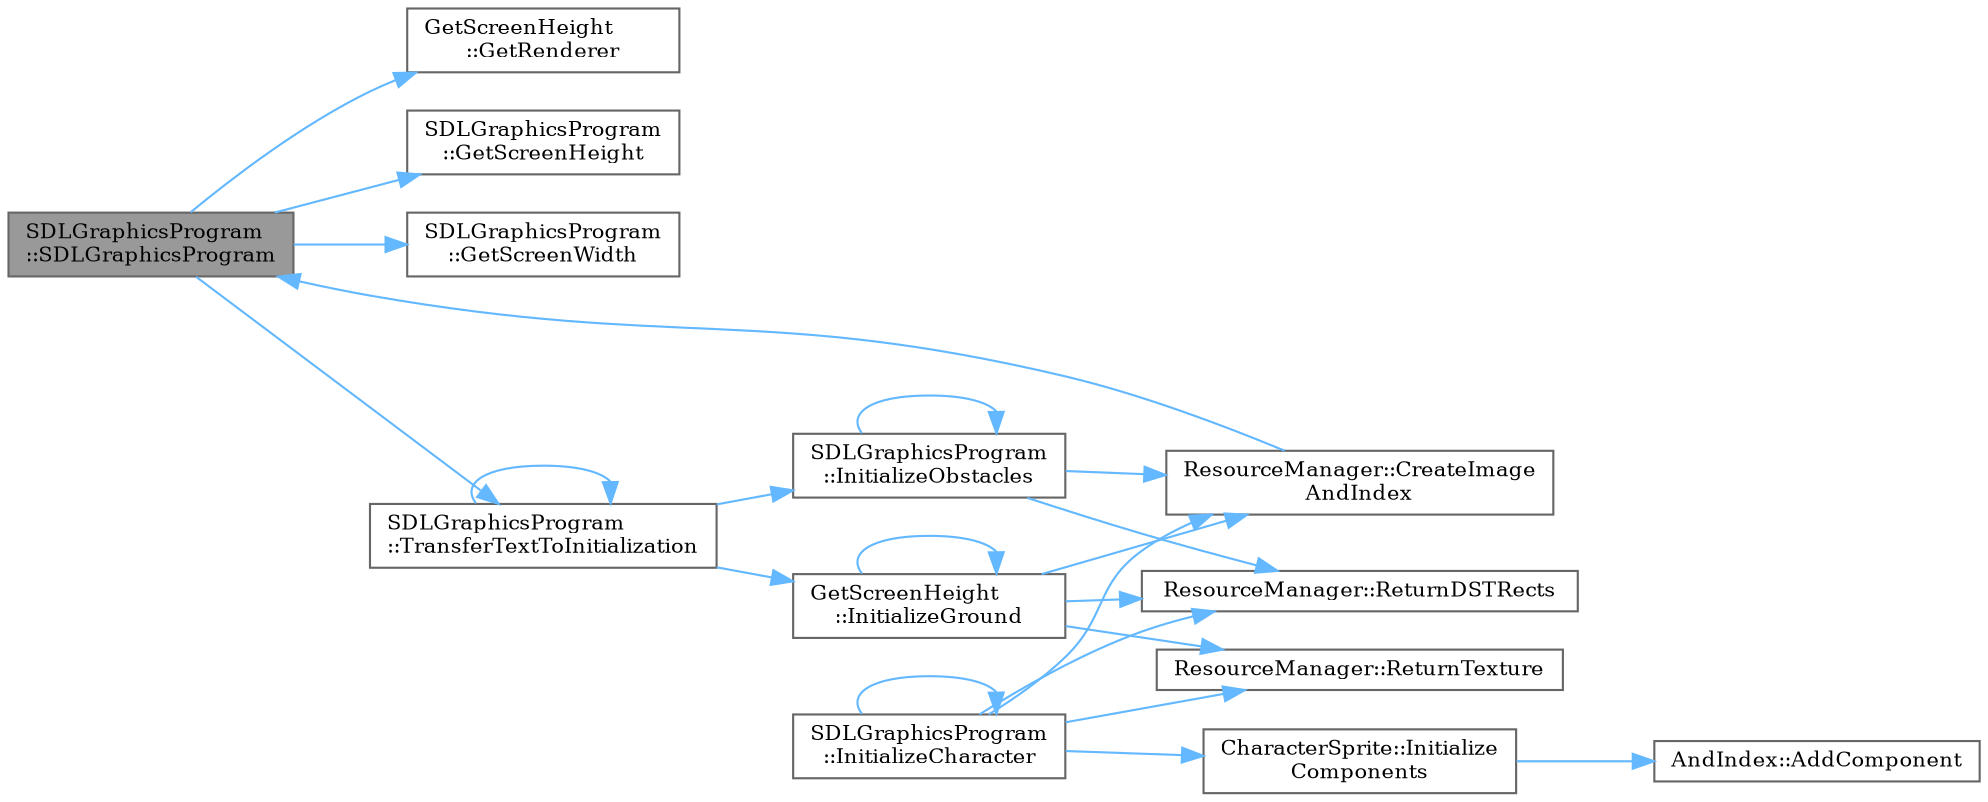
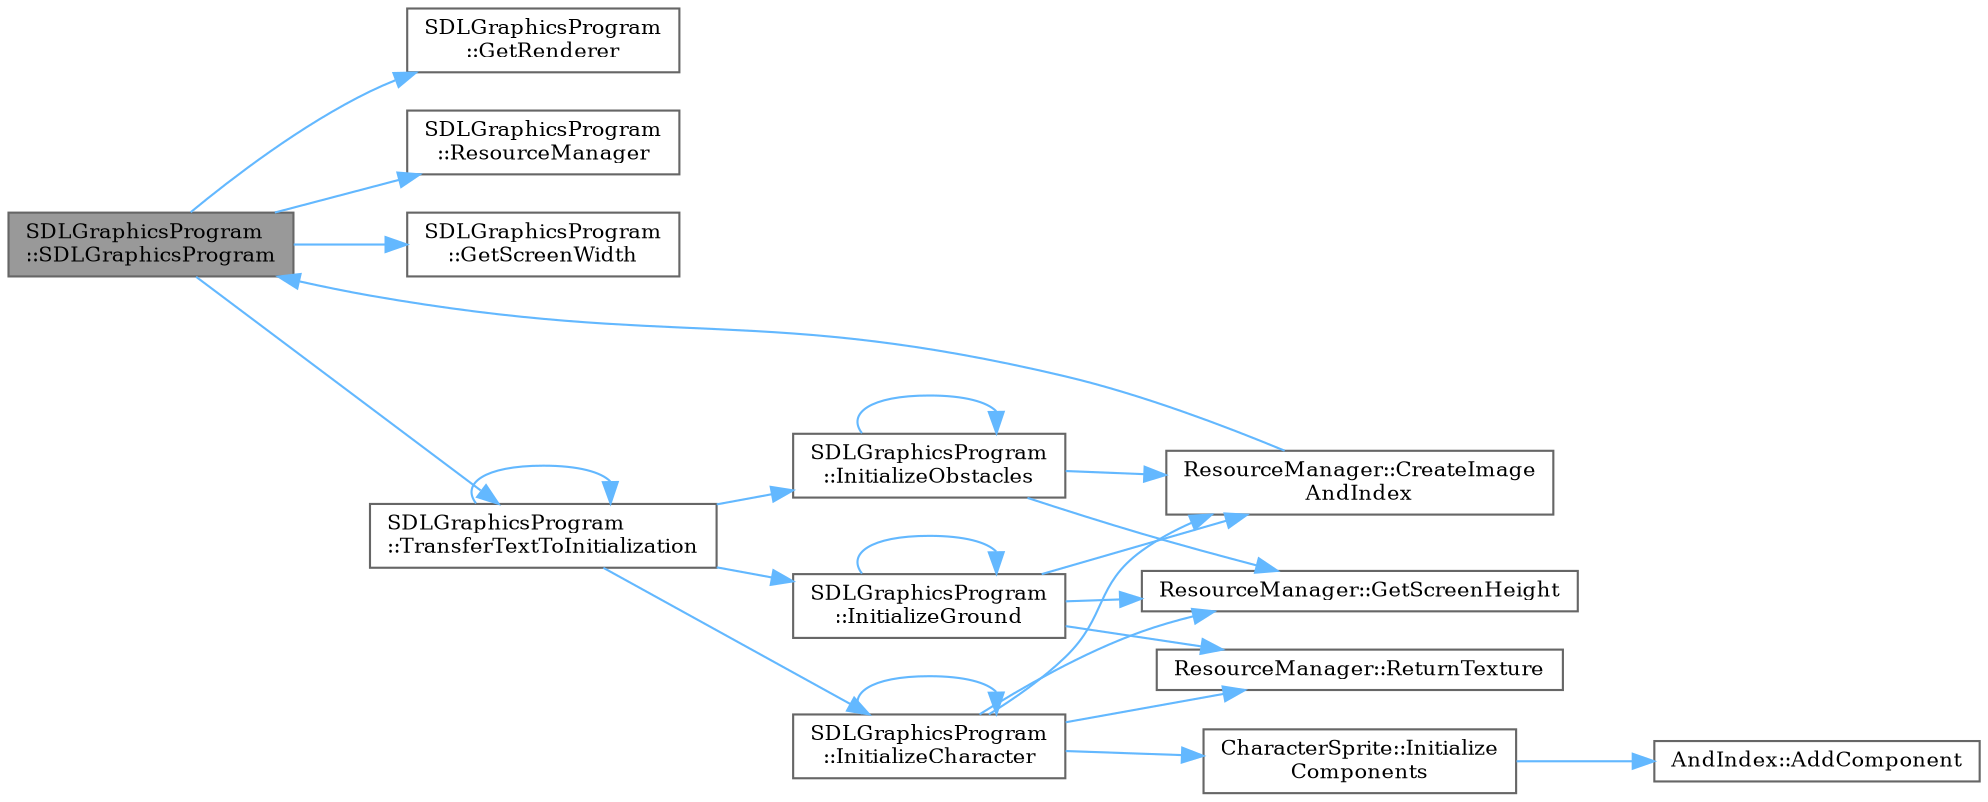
(543, 40) -> (543, 40)
(543, 142) -> (543, 142)
(1360, 591) -> (1360, 591)
(929, 606) -> (929, 606)
none -> (727, 636)
